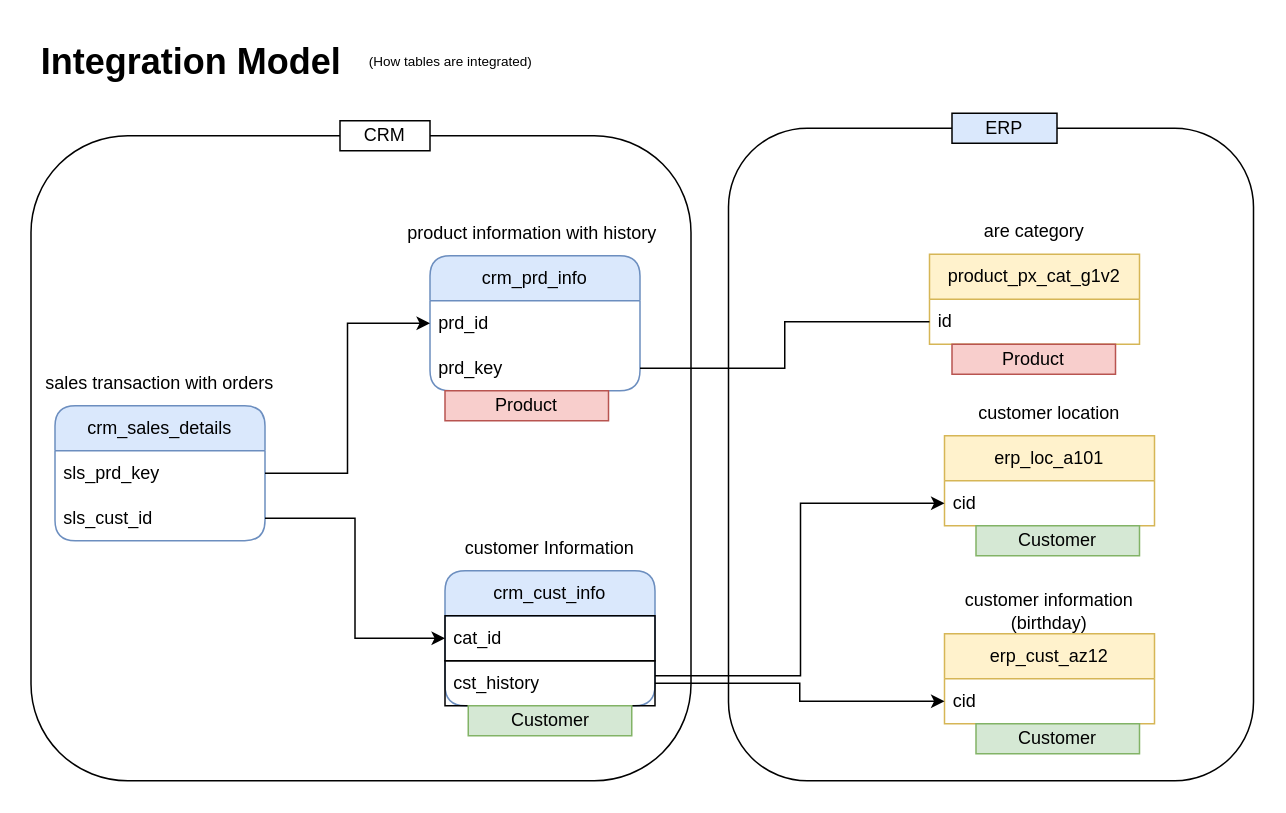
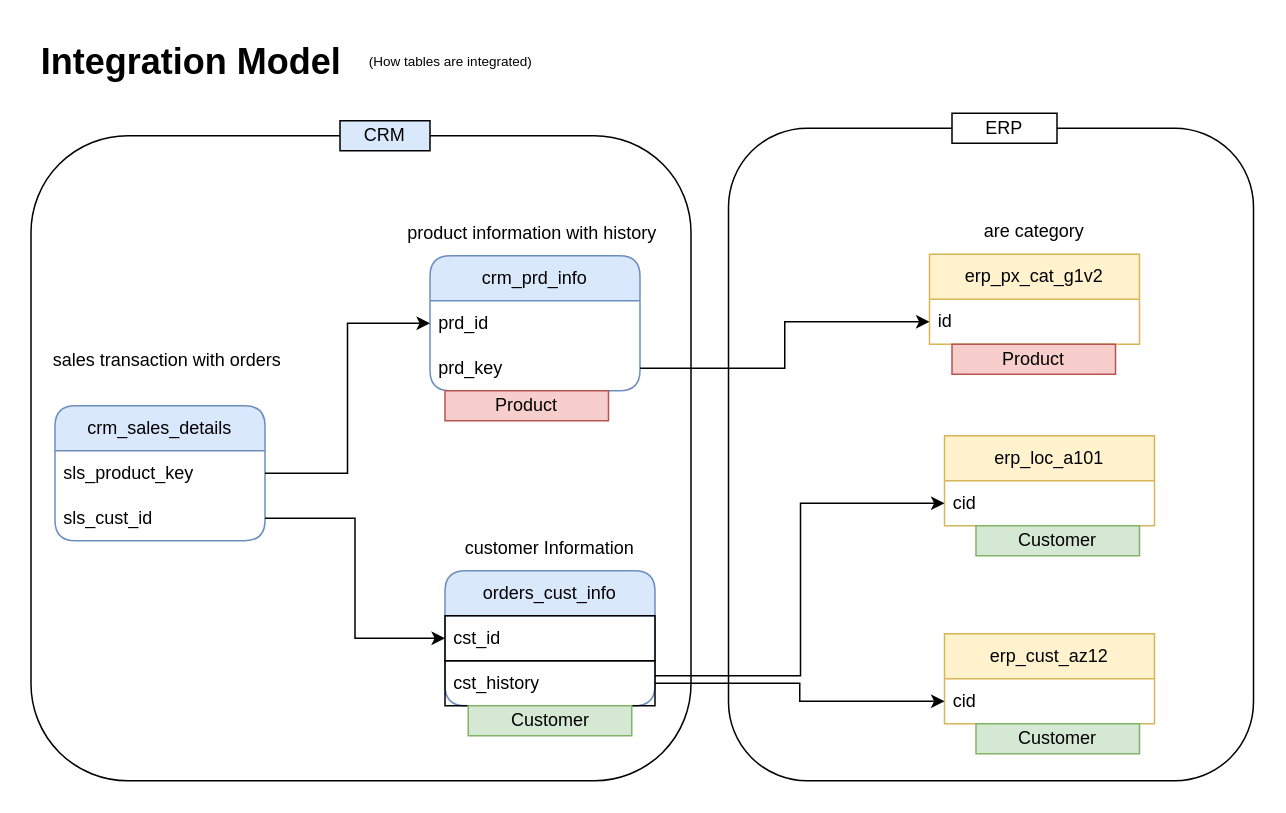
(1004, 128) -> (1004, 128)
(385, 136) -> (385, 136)
(1034, 277) -> (1034, 277)
(921, 322) -> (918, 322)
(160, 383) -> (167, 361)
(1049, 413) -> none
(117, 473) -> (137, 473)
(550, 593) -> (550, 593)
(1049, 611) -> none
(482, 638) -> (482, 638)
